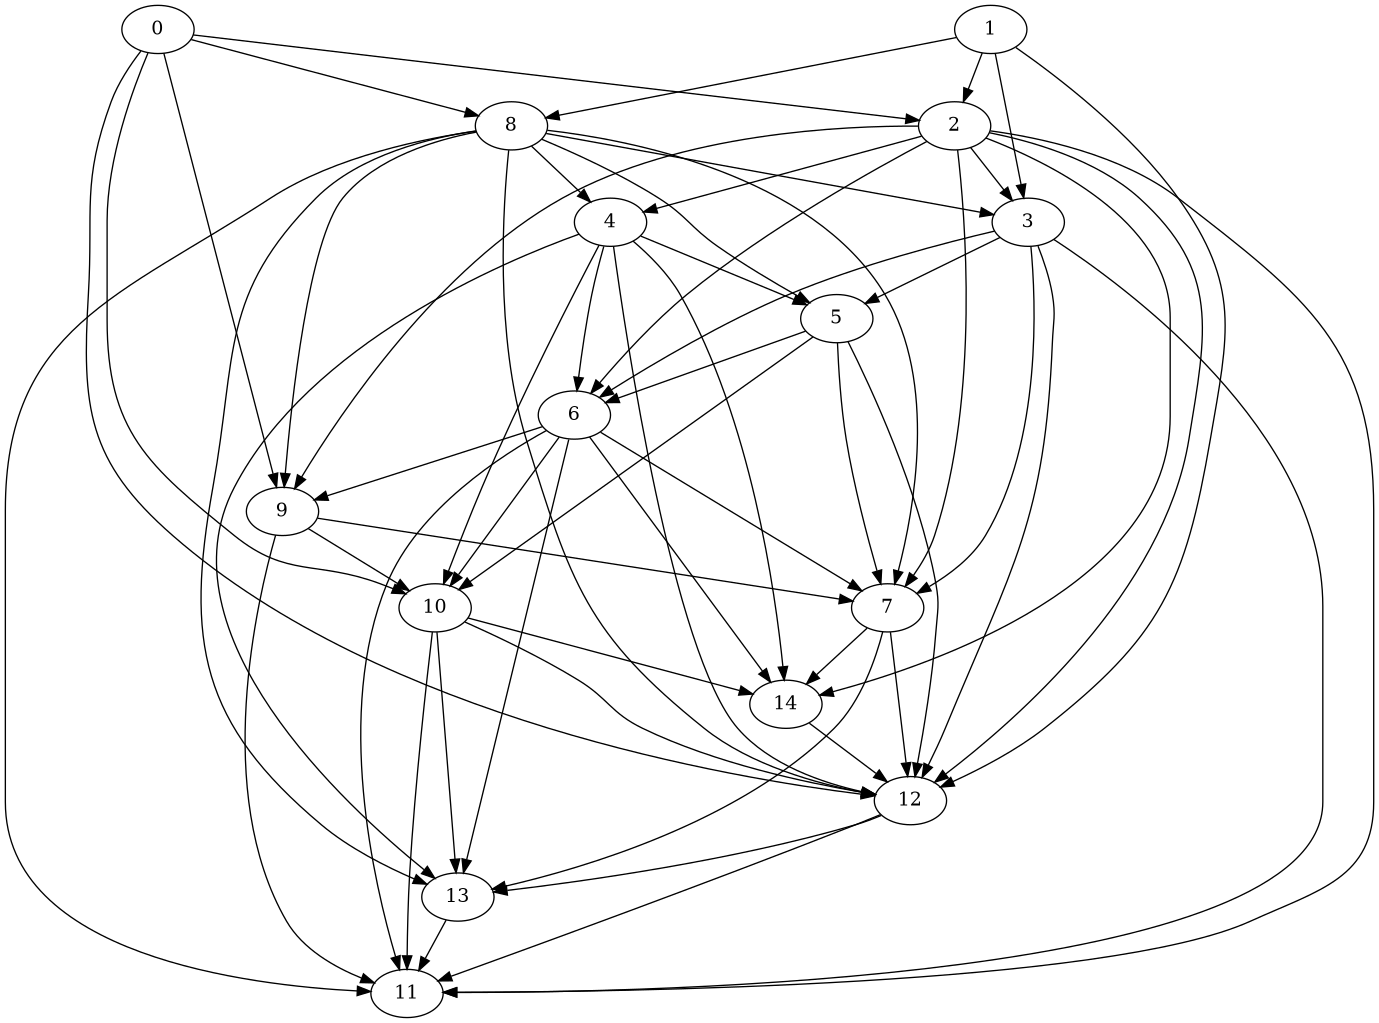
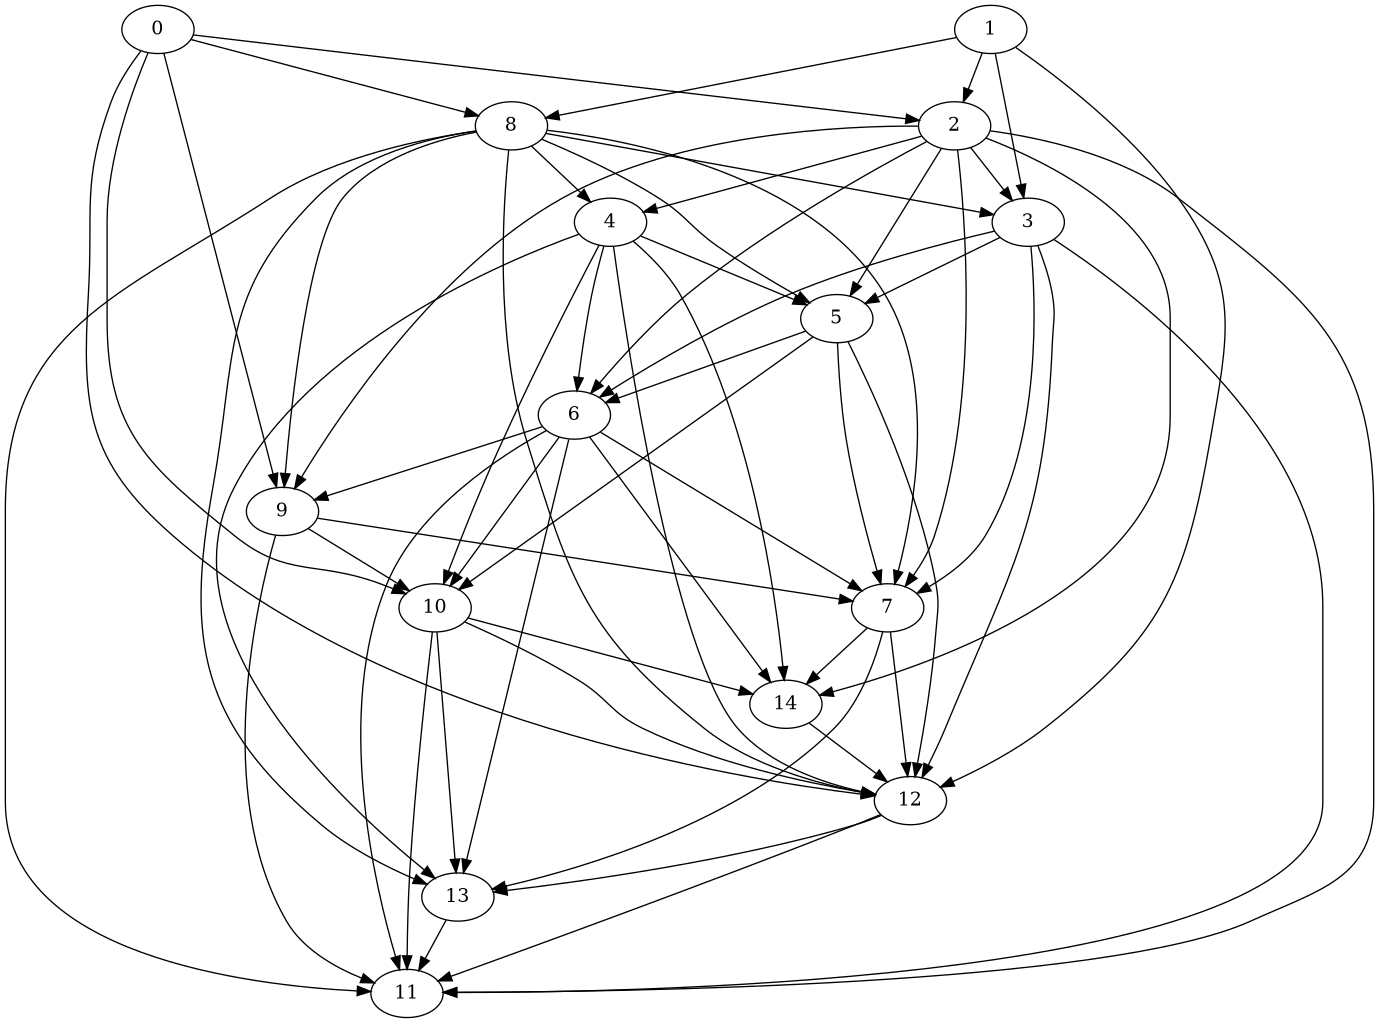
(1189, 438) -> (899, 216)
